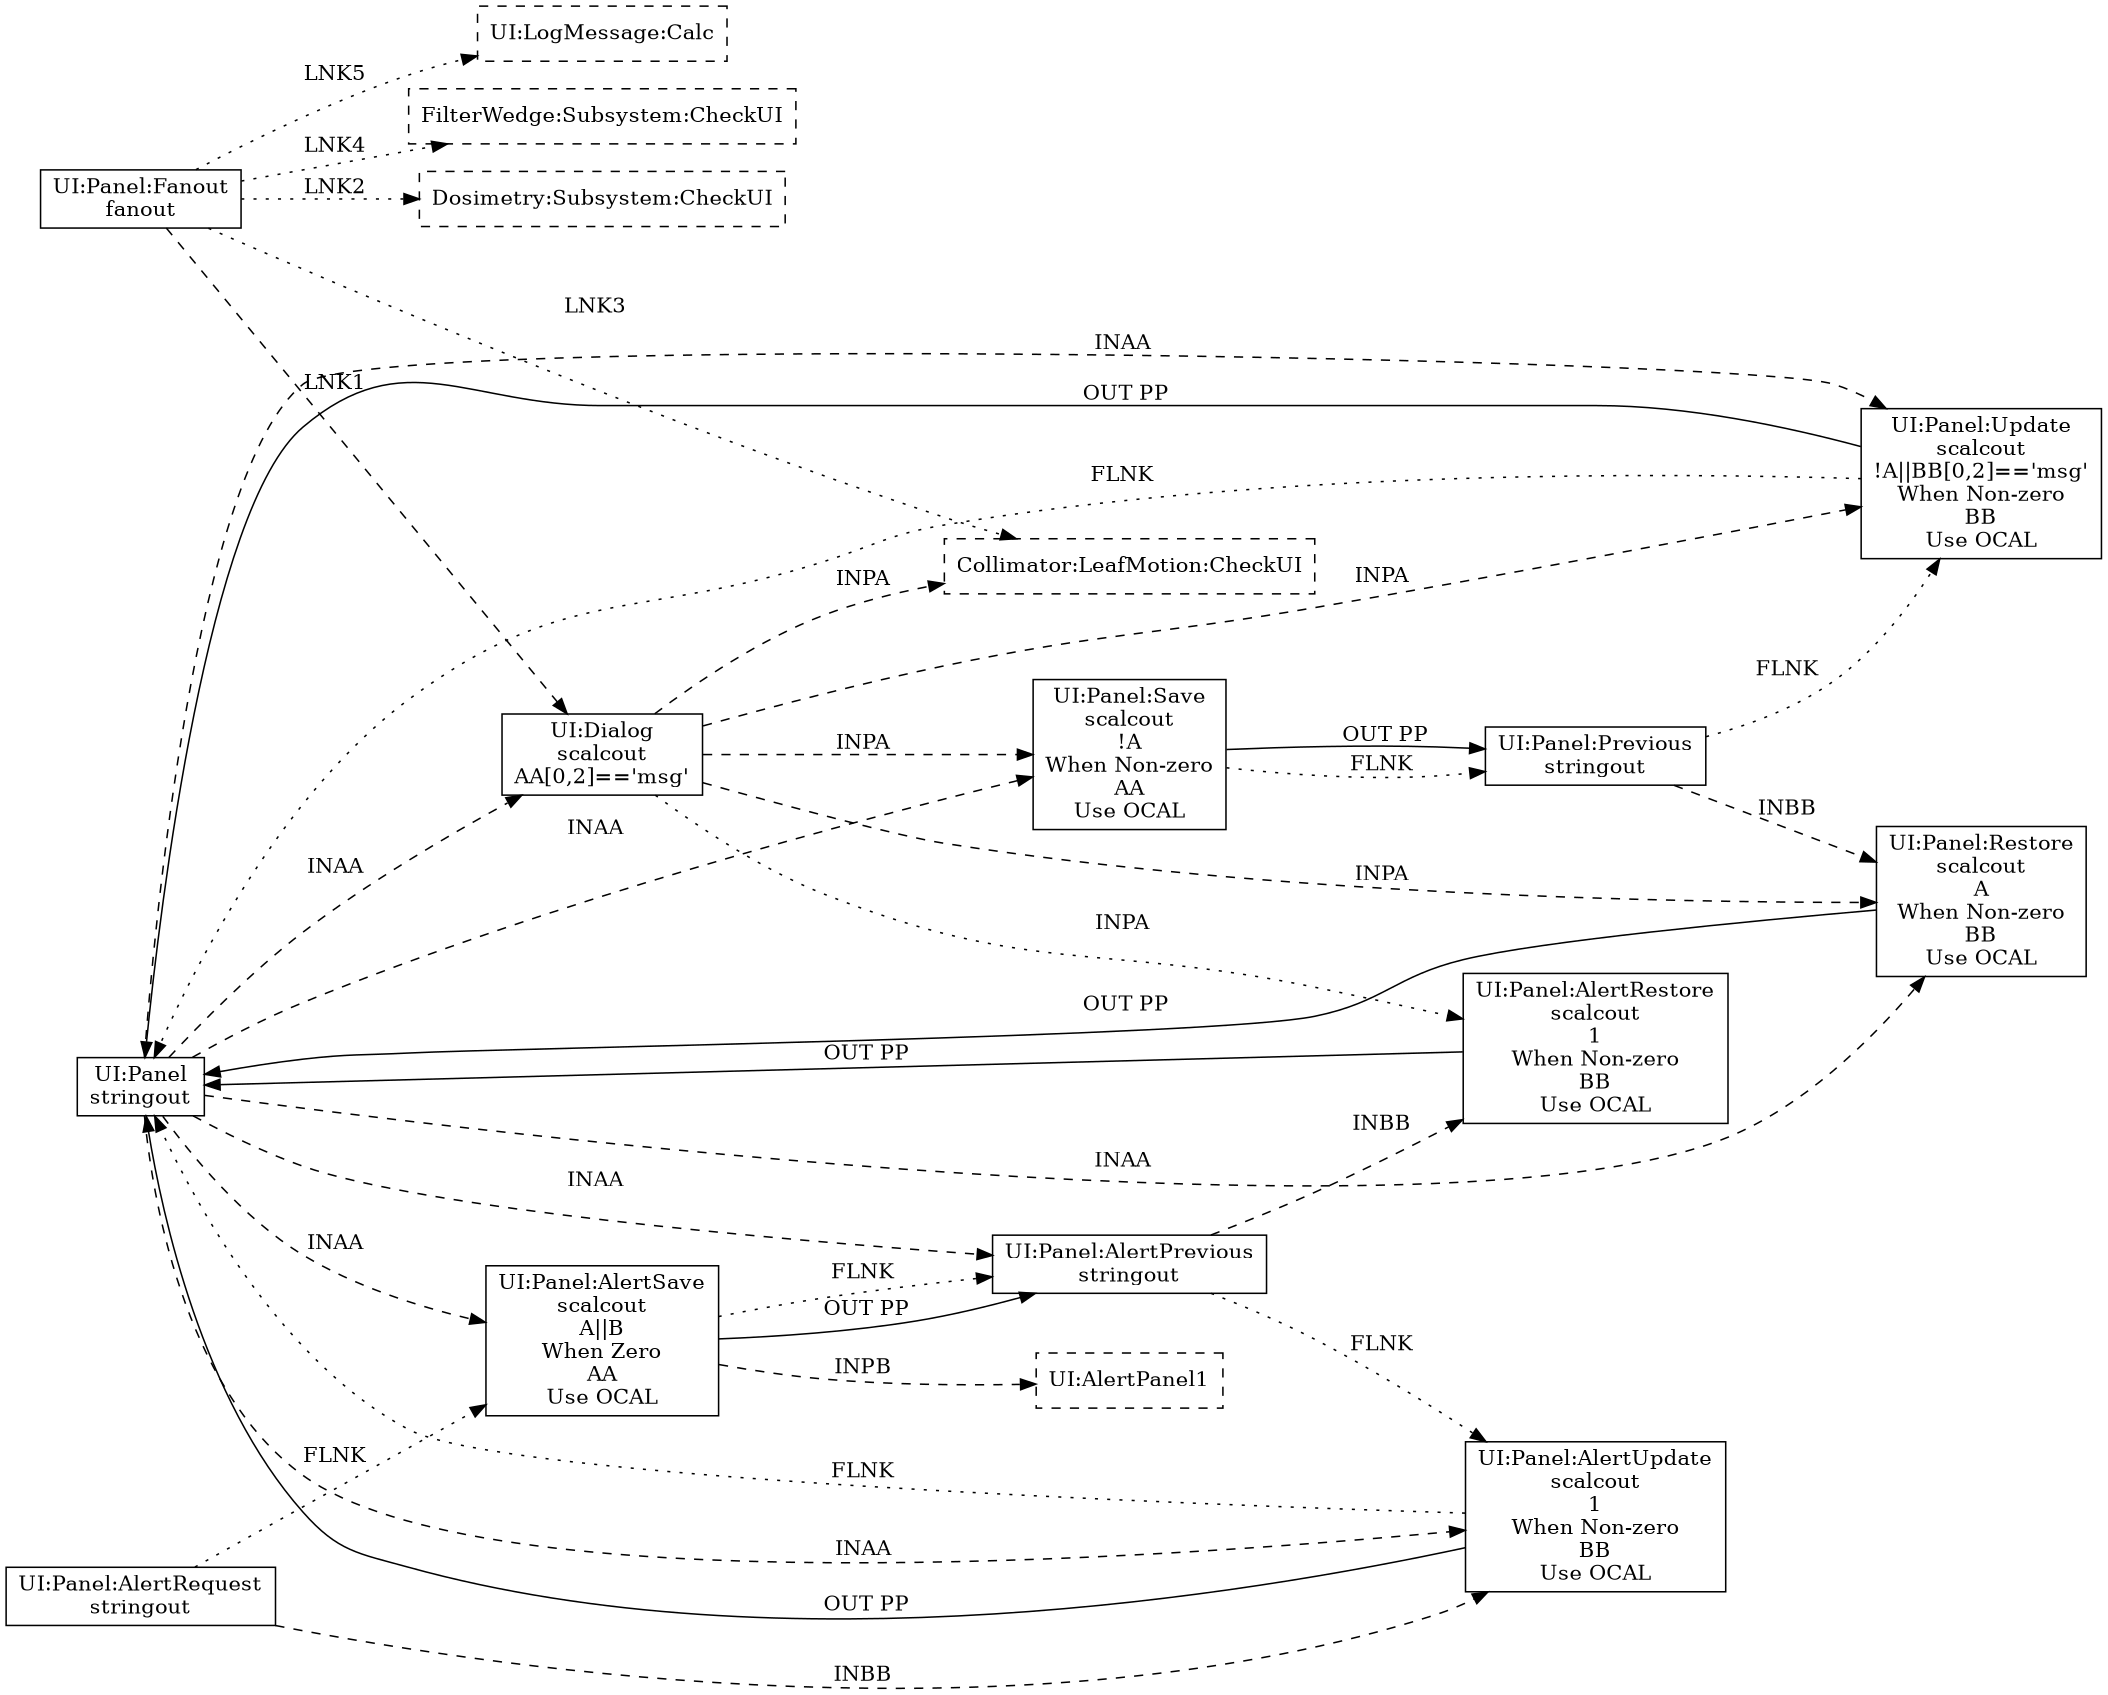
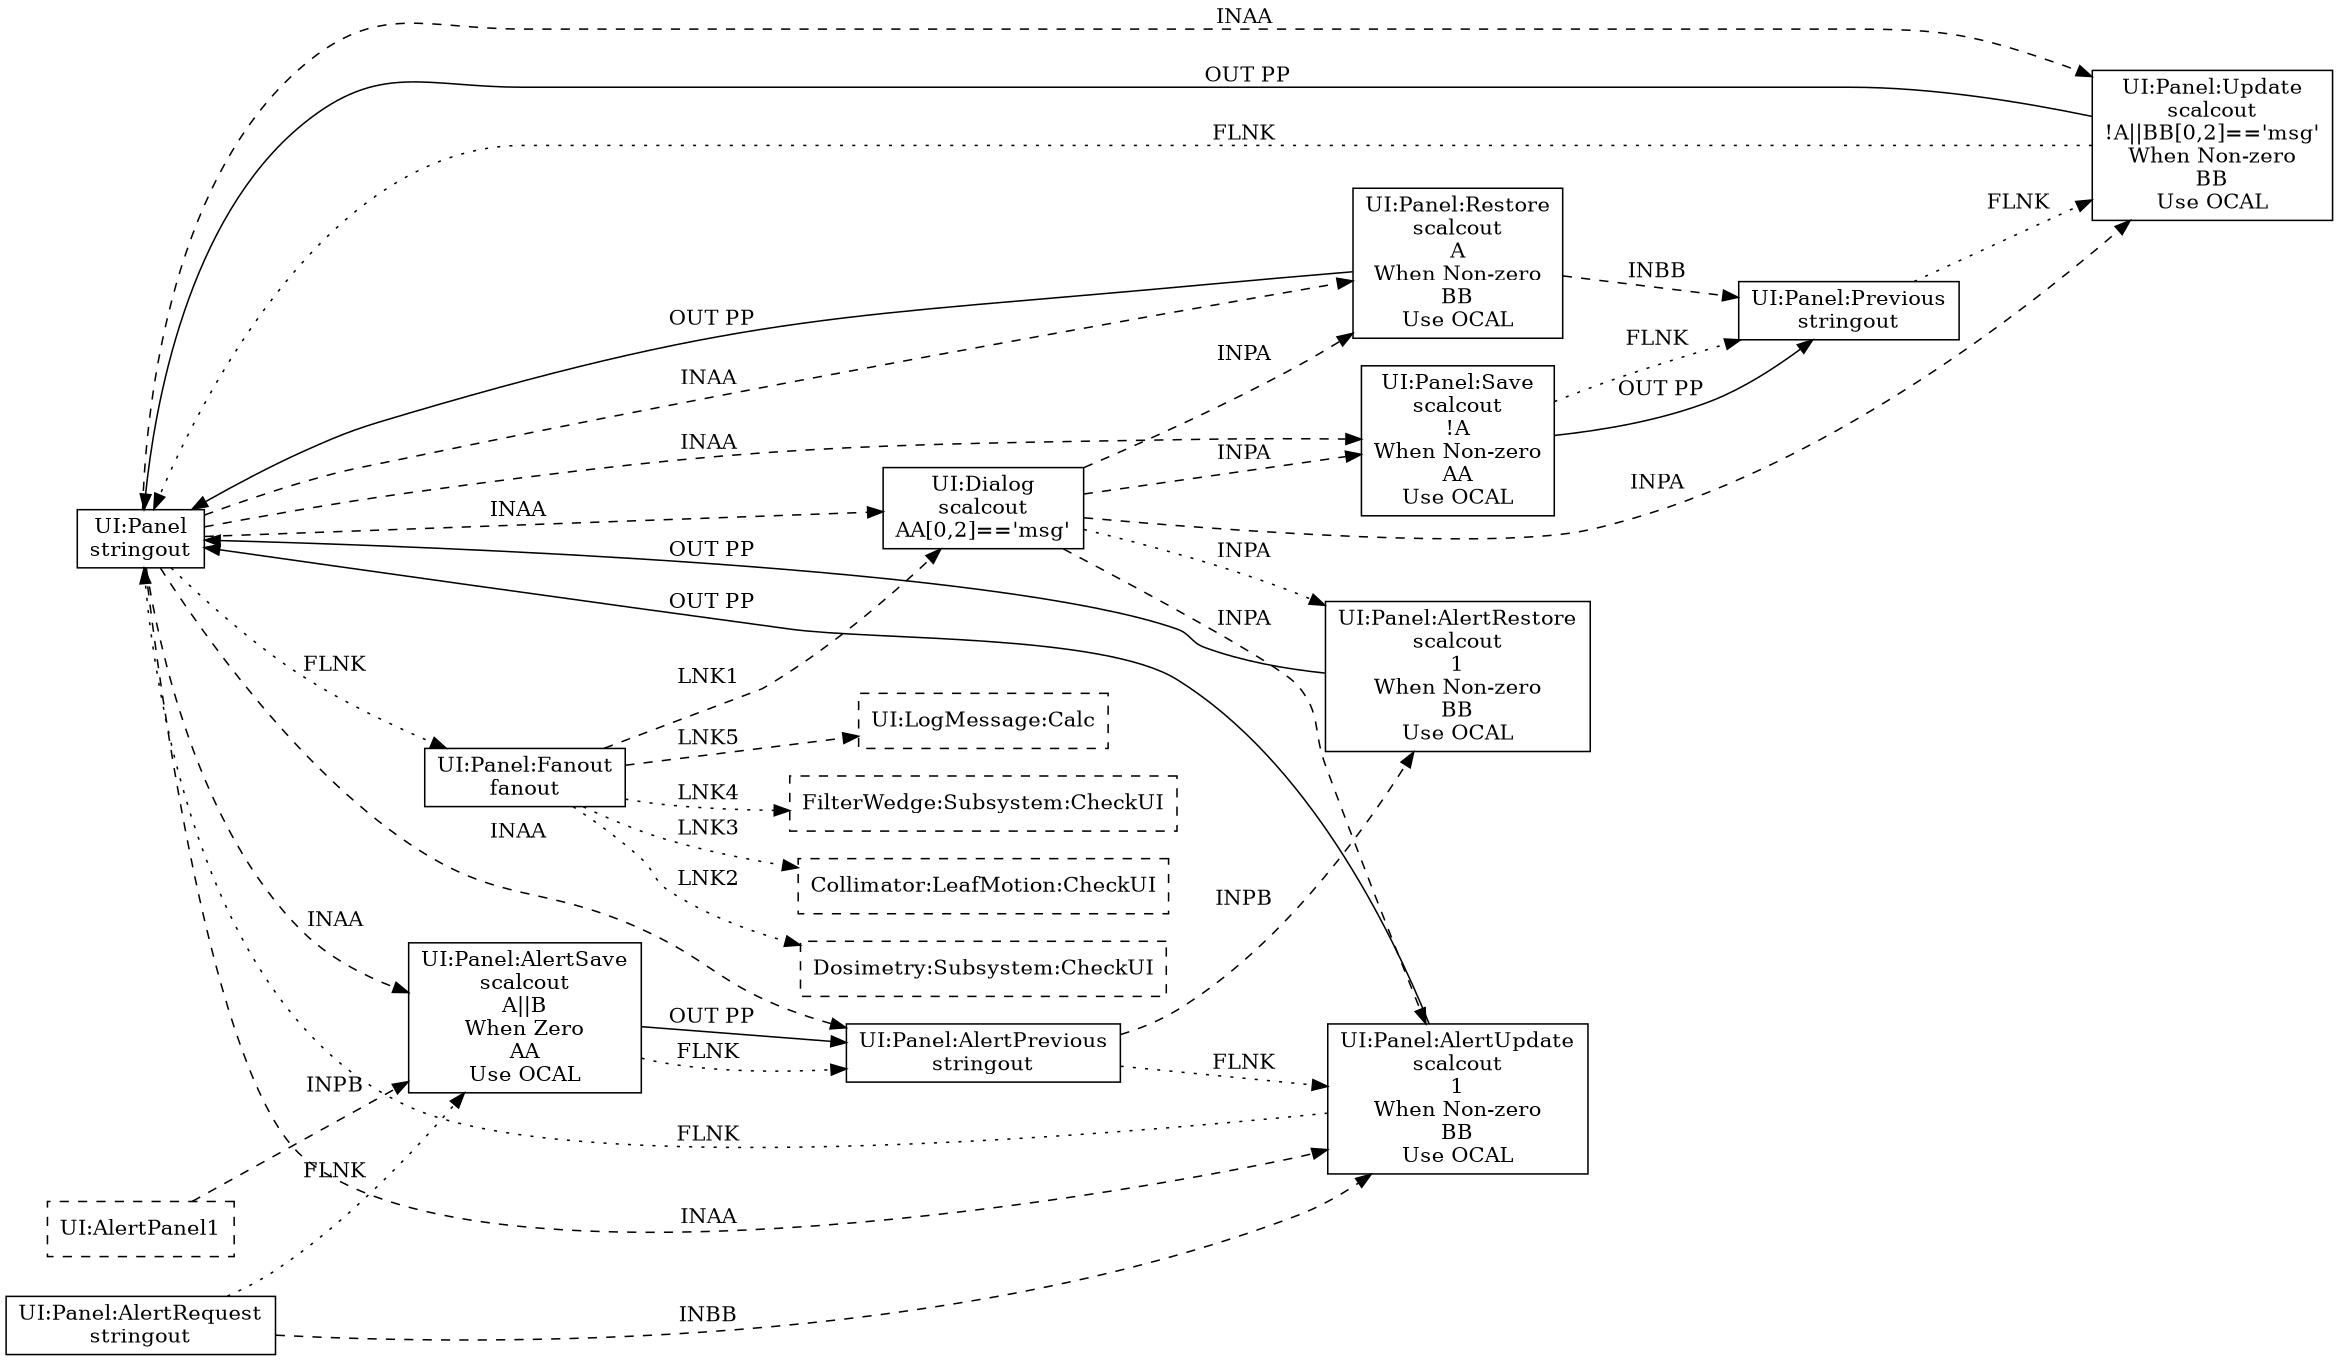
(326, 107) -> (734, 752)
(784, 633) -> (1315, 719)
none -> (292, 669)
(1768, 821) -> (1643, 286)
(1389, 1124) -> (1251, 899)
(869, 1382) -> (283, 1151)
